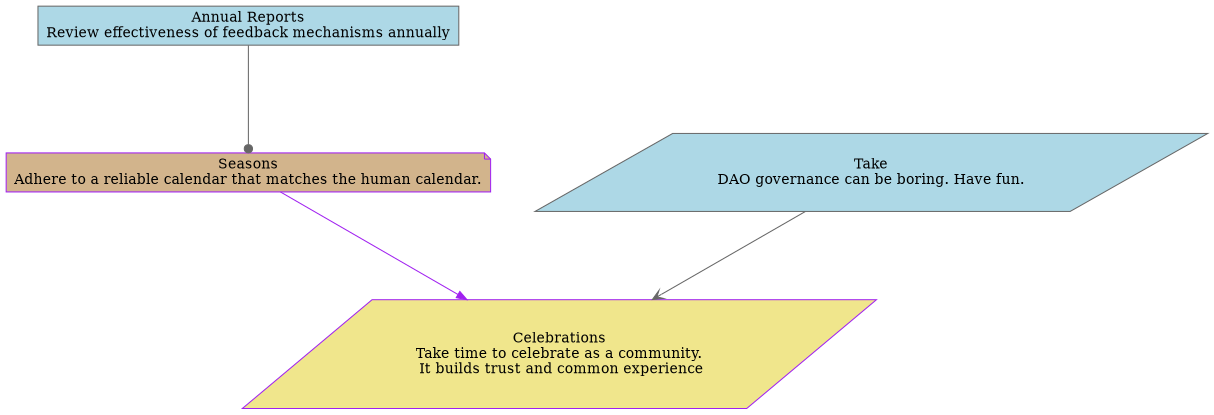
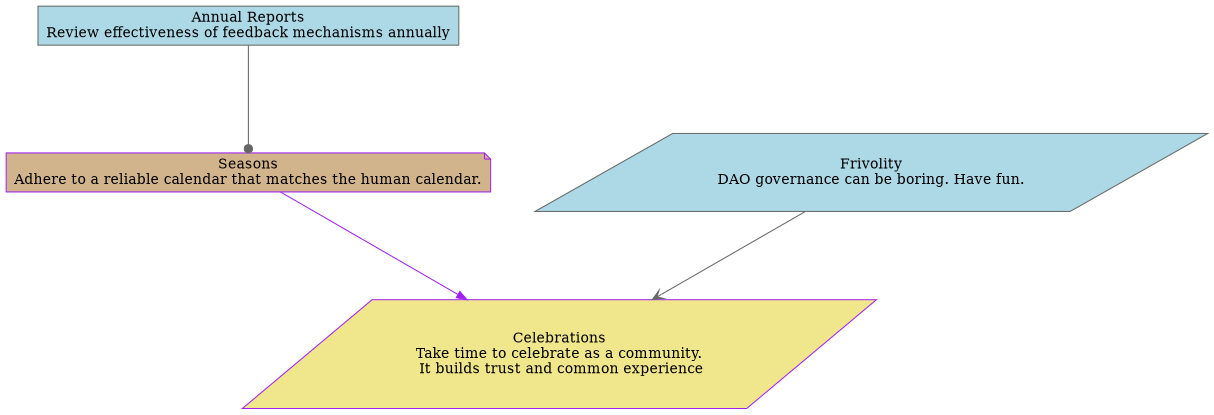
(871, 172) -> (871, 172)
